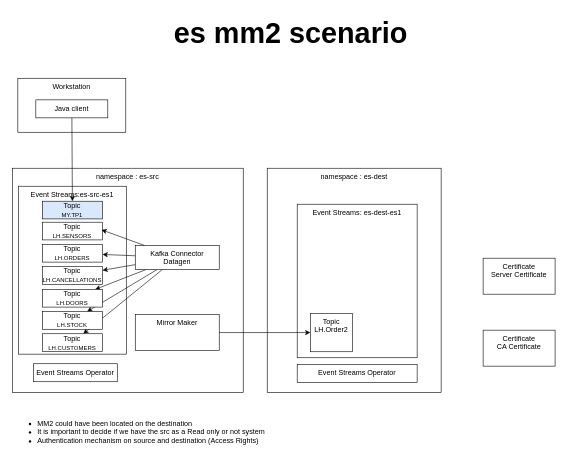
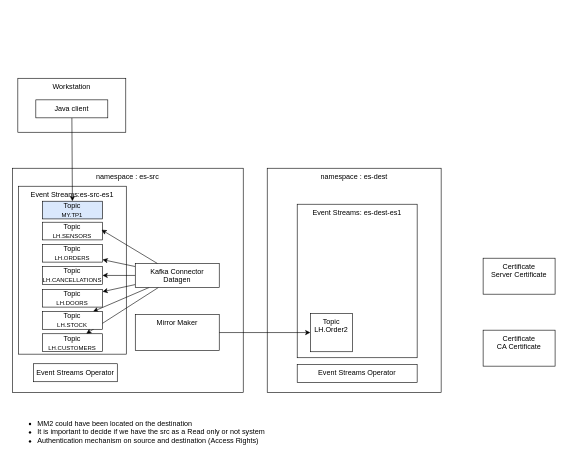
(291, 33) -> none
(177, 258) -> (177, 276)
